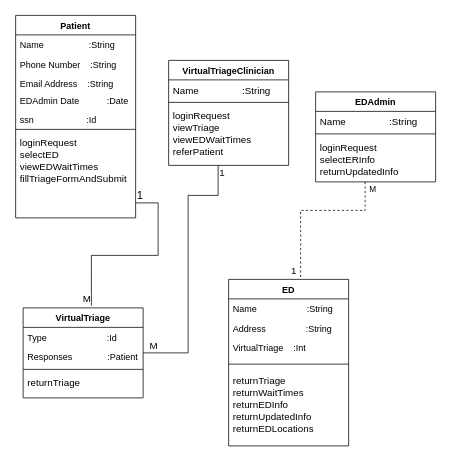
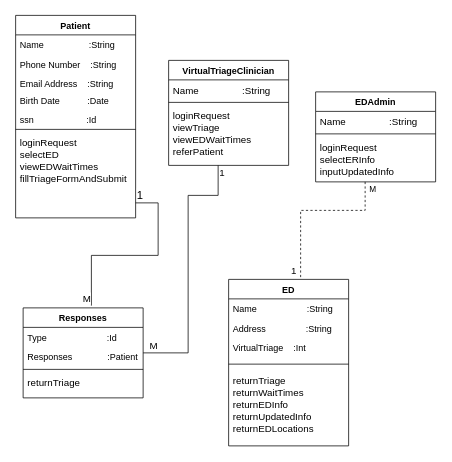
(87, 101) -> (82, 101)
(350, 148) -> (350, 148)
(83, 318) -> (83, 318)
